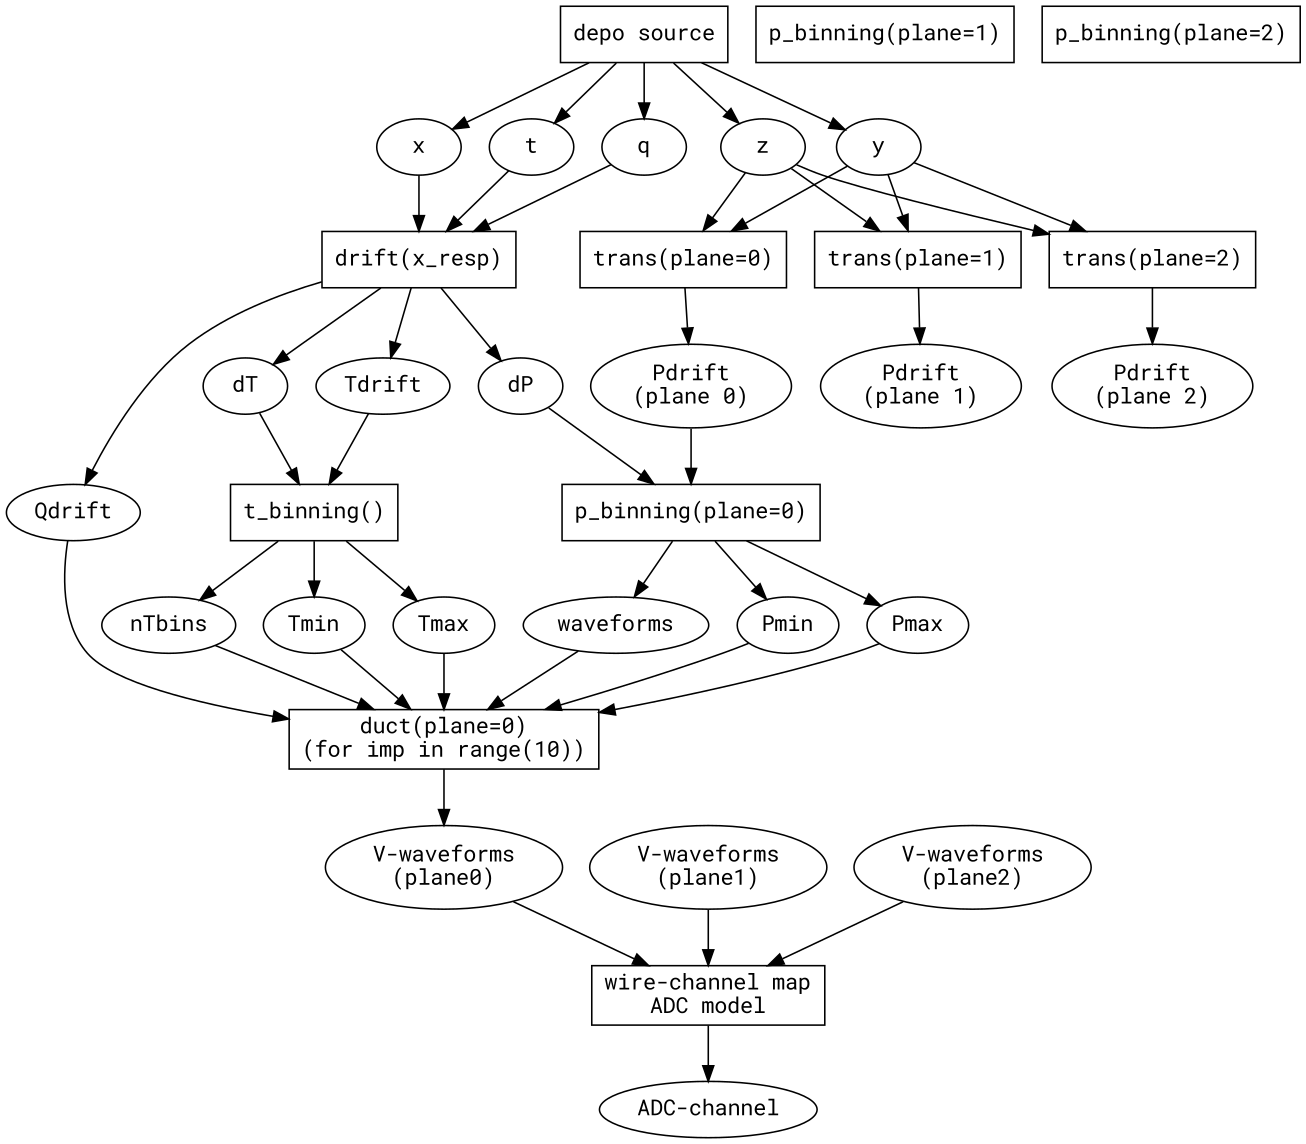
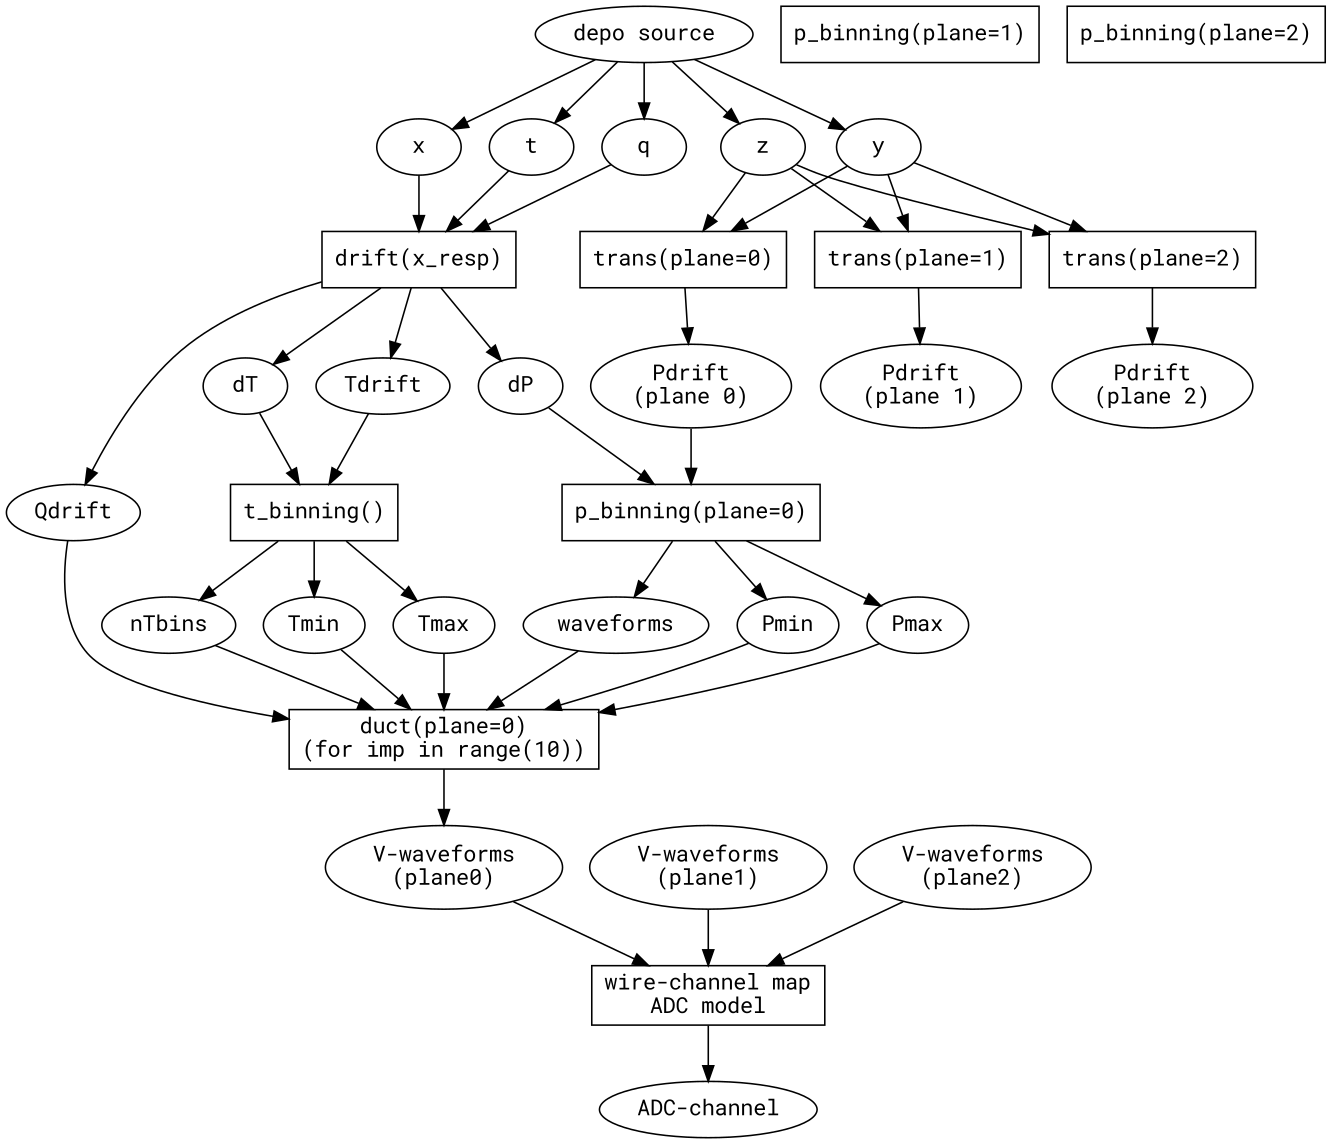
(644, 34) -> (644, 34)
